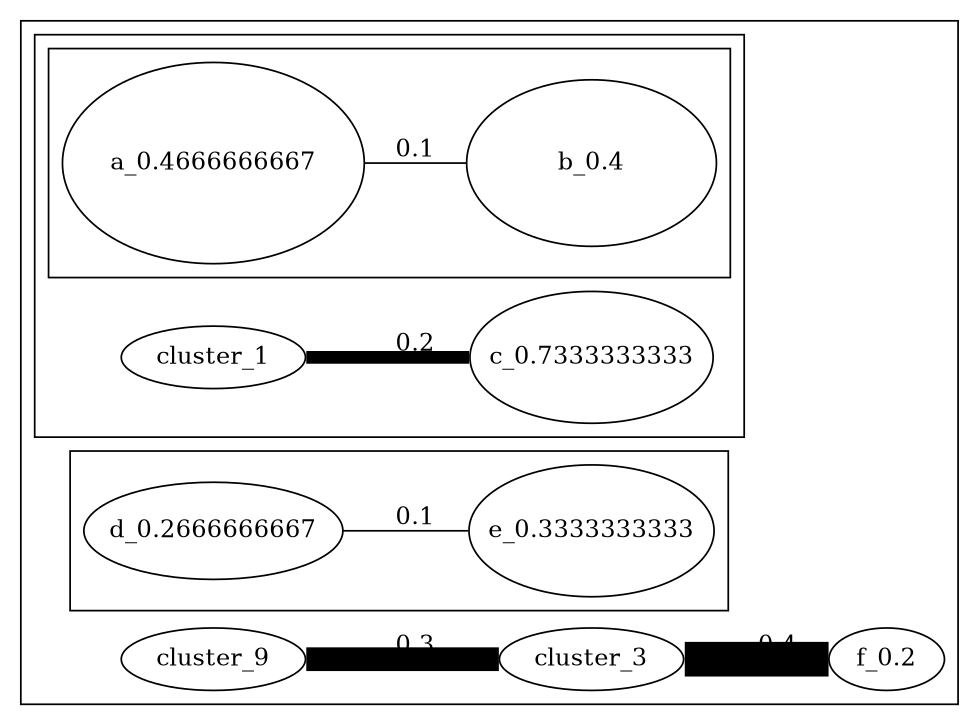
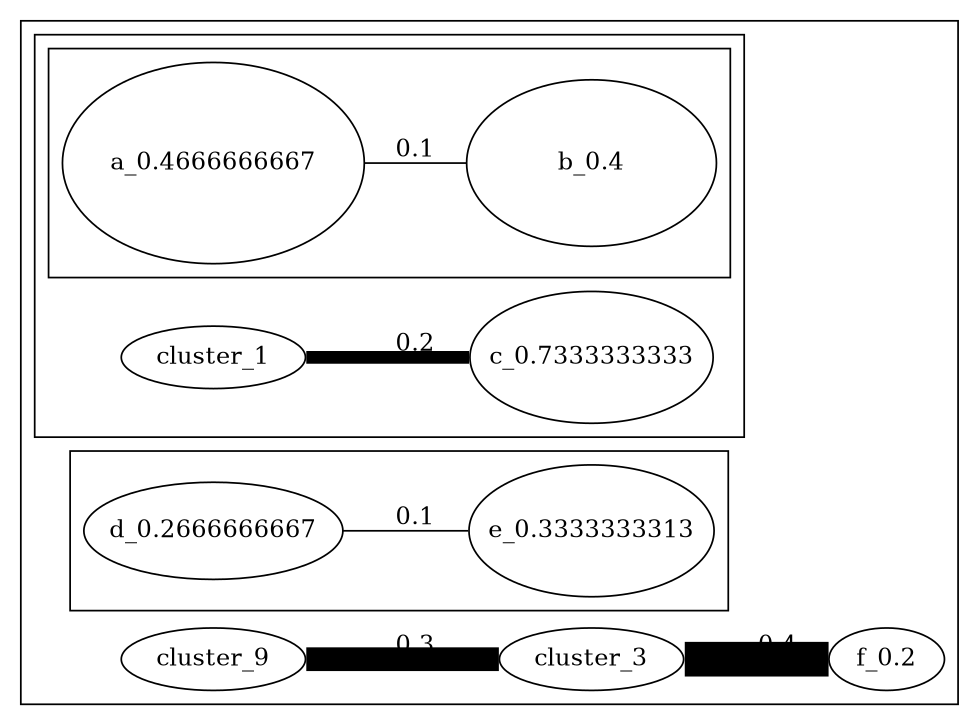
(592, 531) -> (592, 531)
